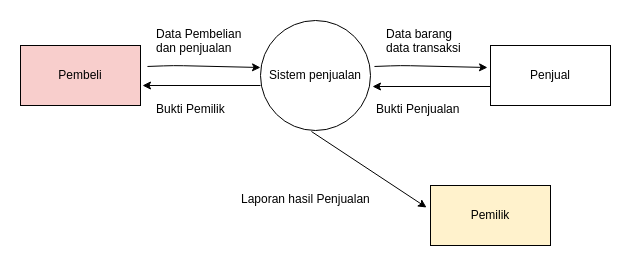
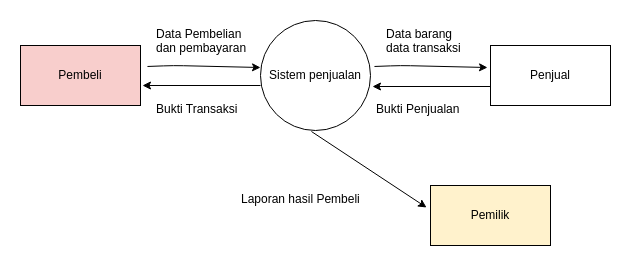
(198, 34) -> (198, 34)
(192, 109) -> (202, 109)
(310, 199) -> (302, 199)
